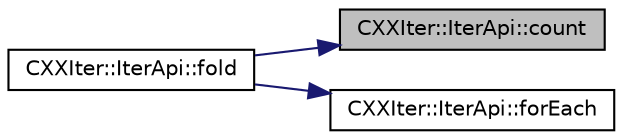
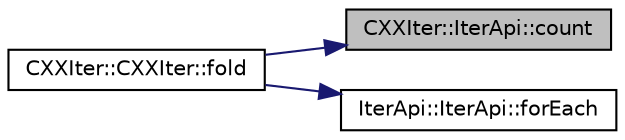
(131, 70) -> (137, 70)
(472, 110) -> (479, 110)
